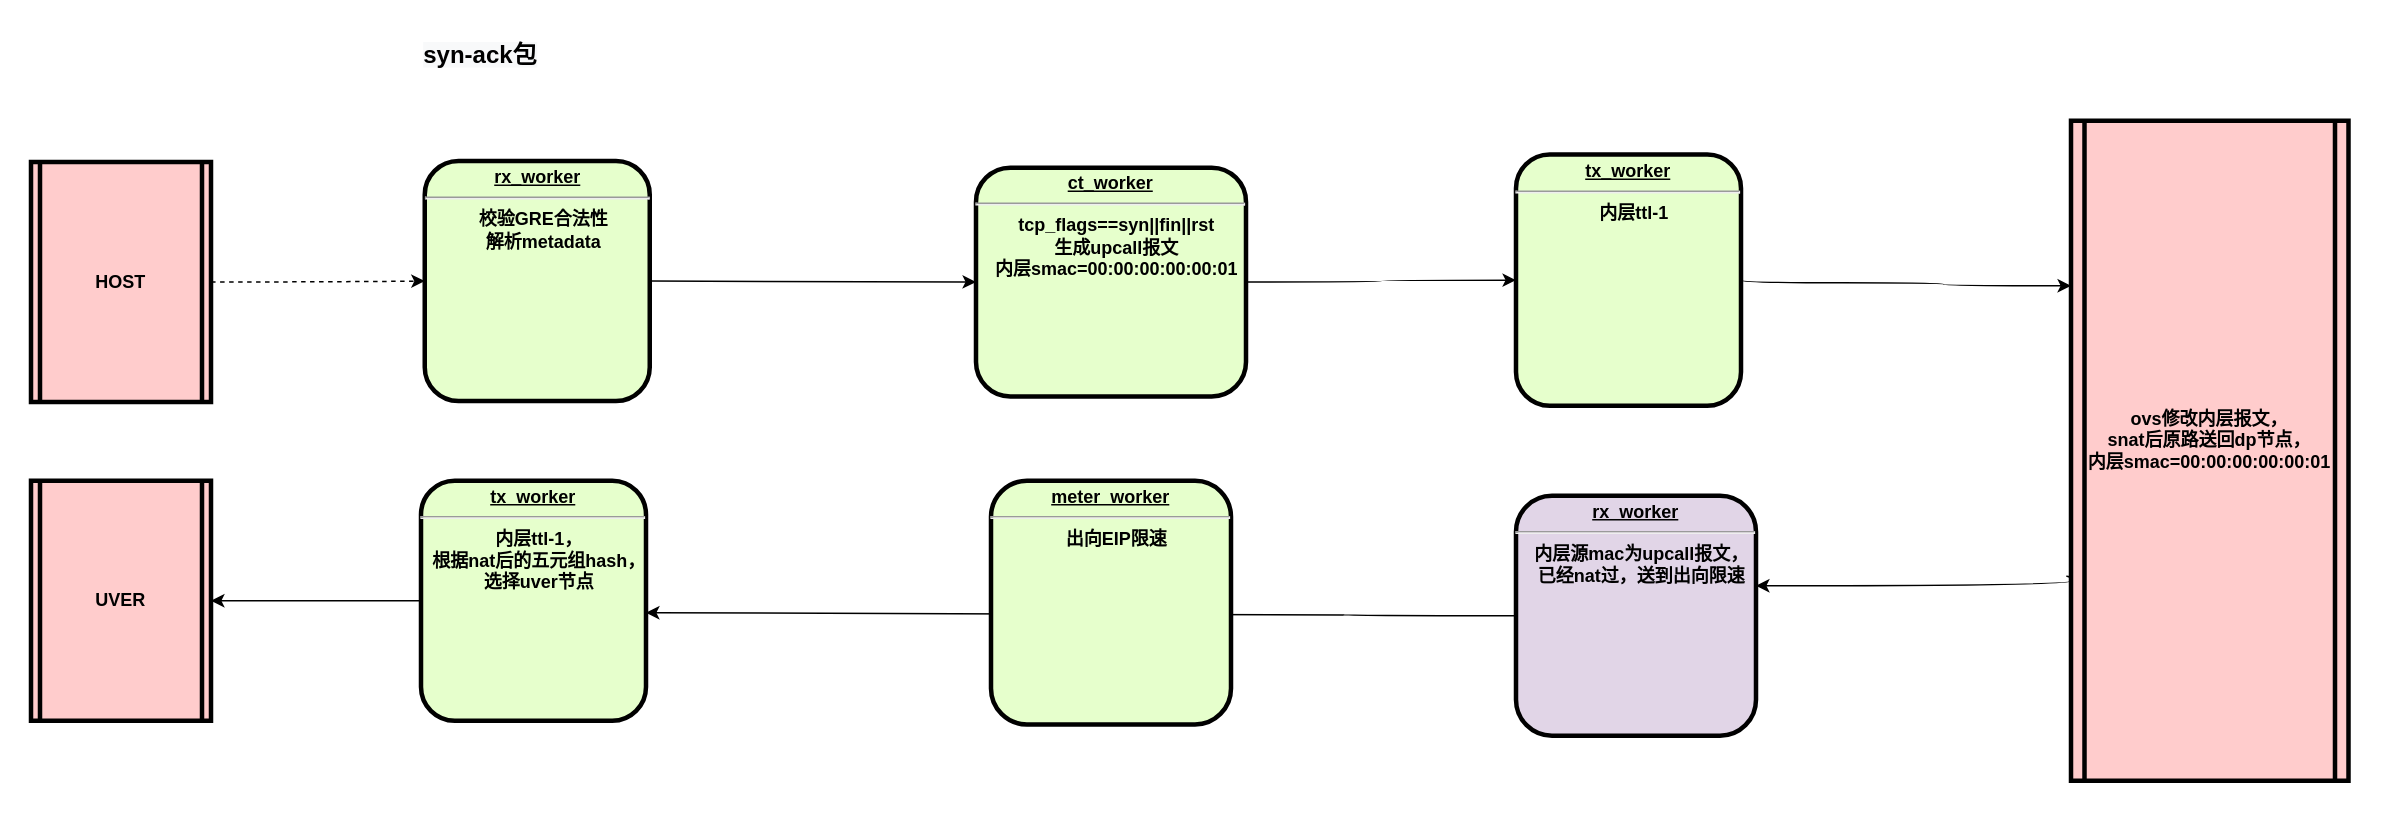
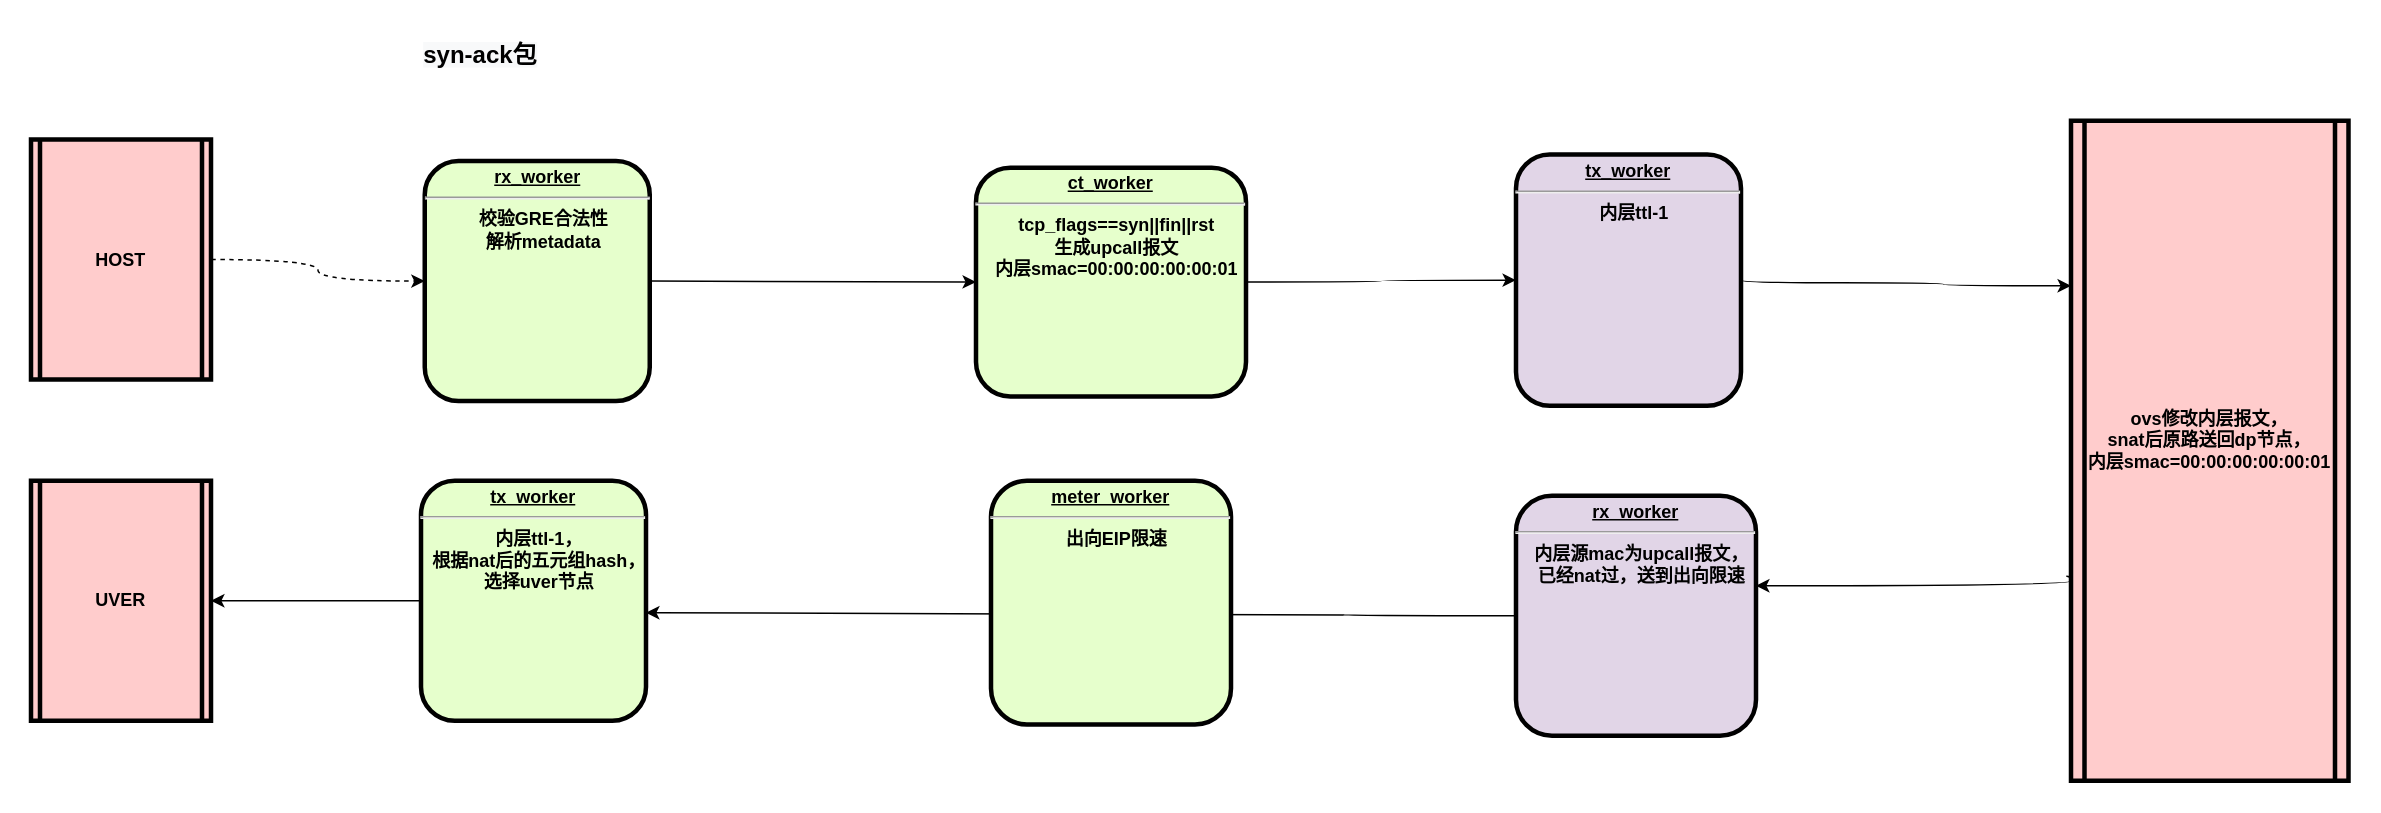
(1628, 280) -> (1628, 280)
(121, 282) -> (121, 260)
